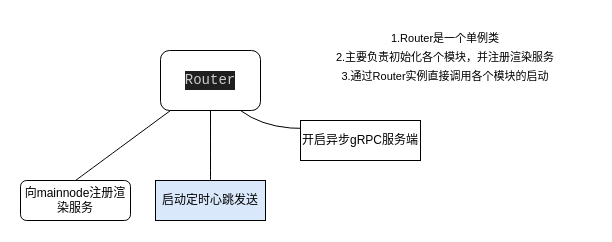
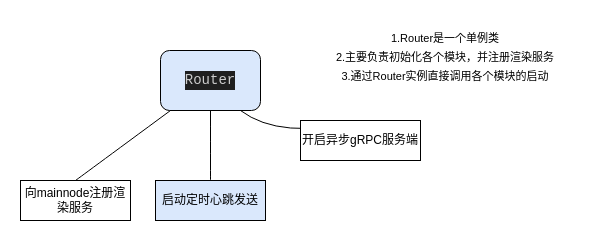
(211, 81) -> (211, 81)
(76, 201) -> (76, 201)
